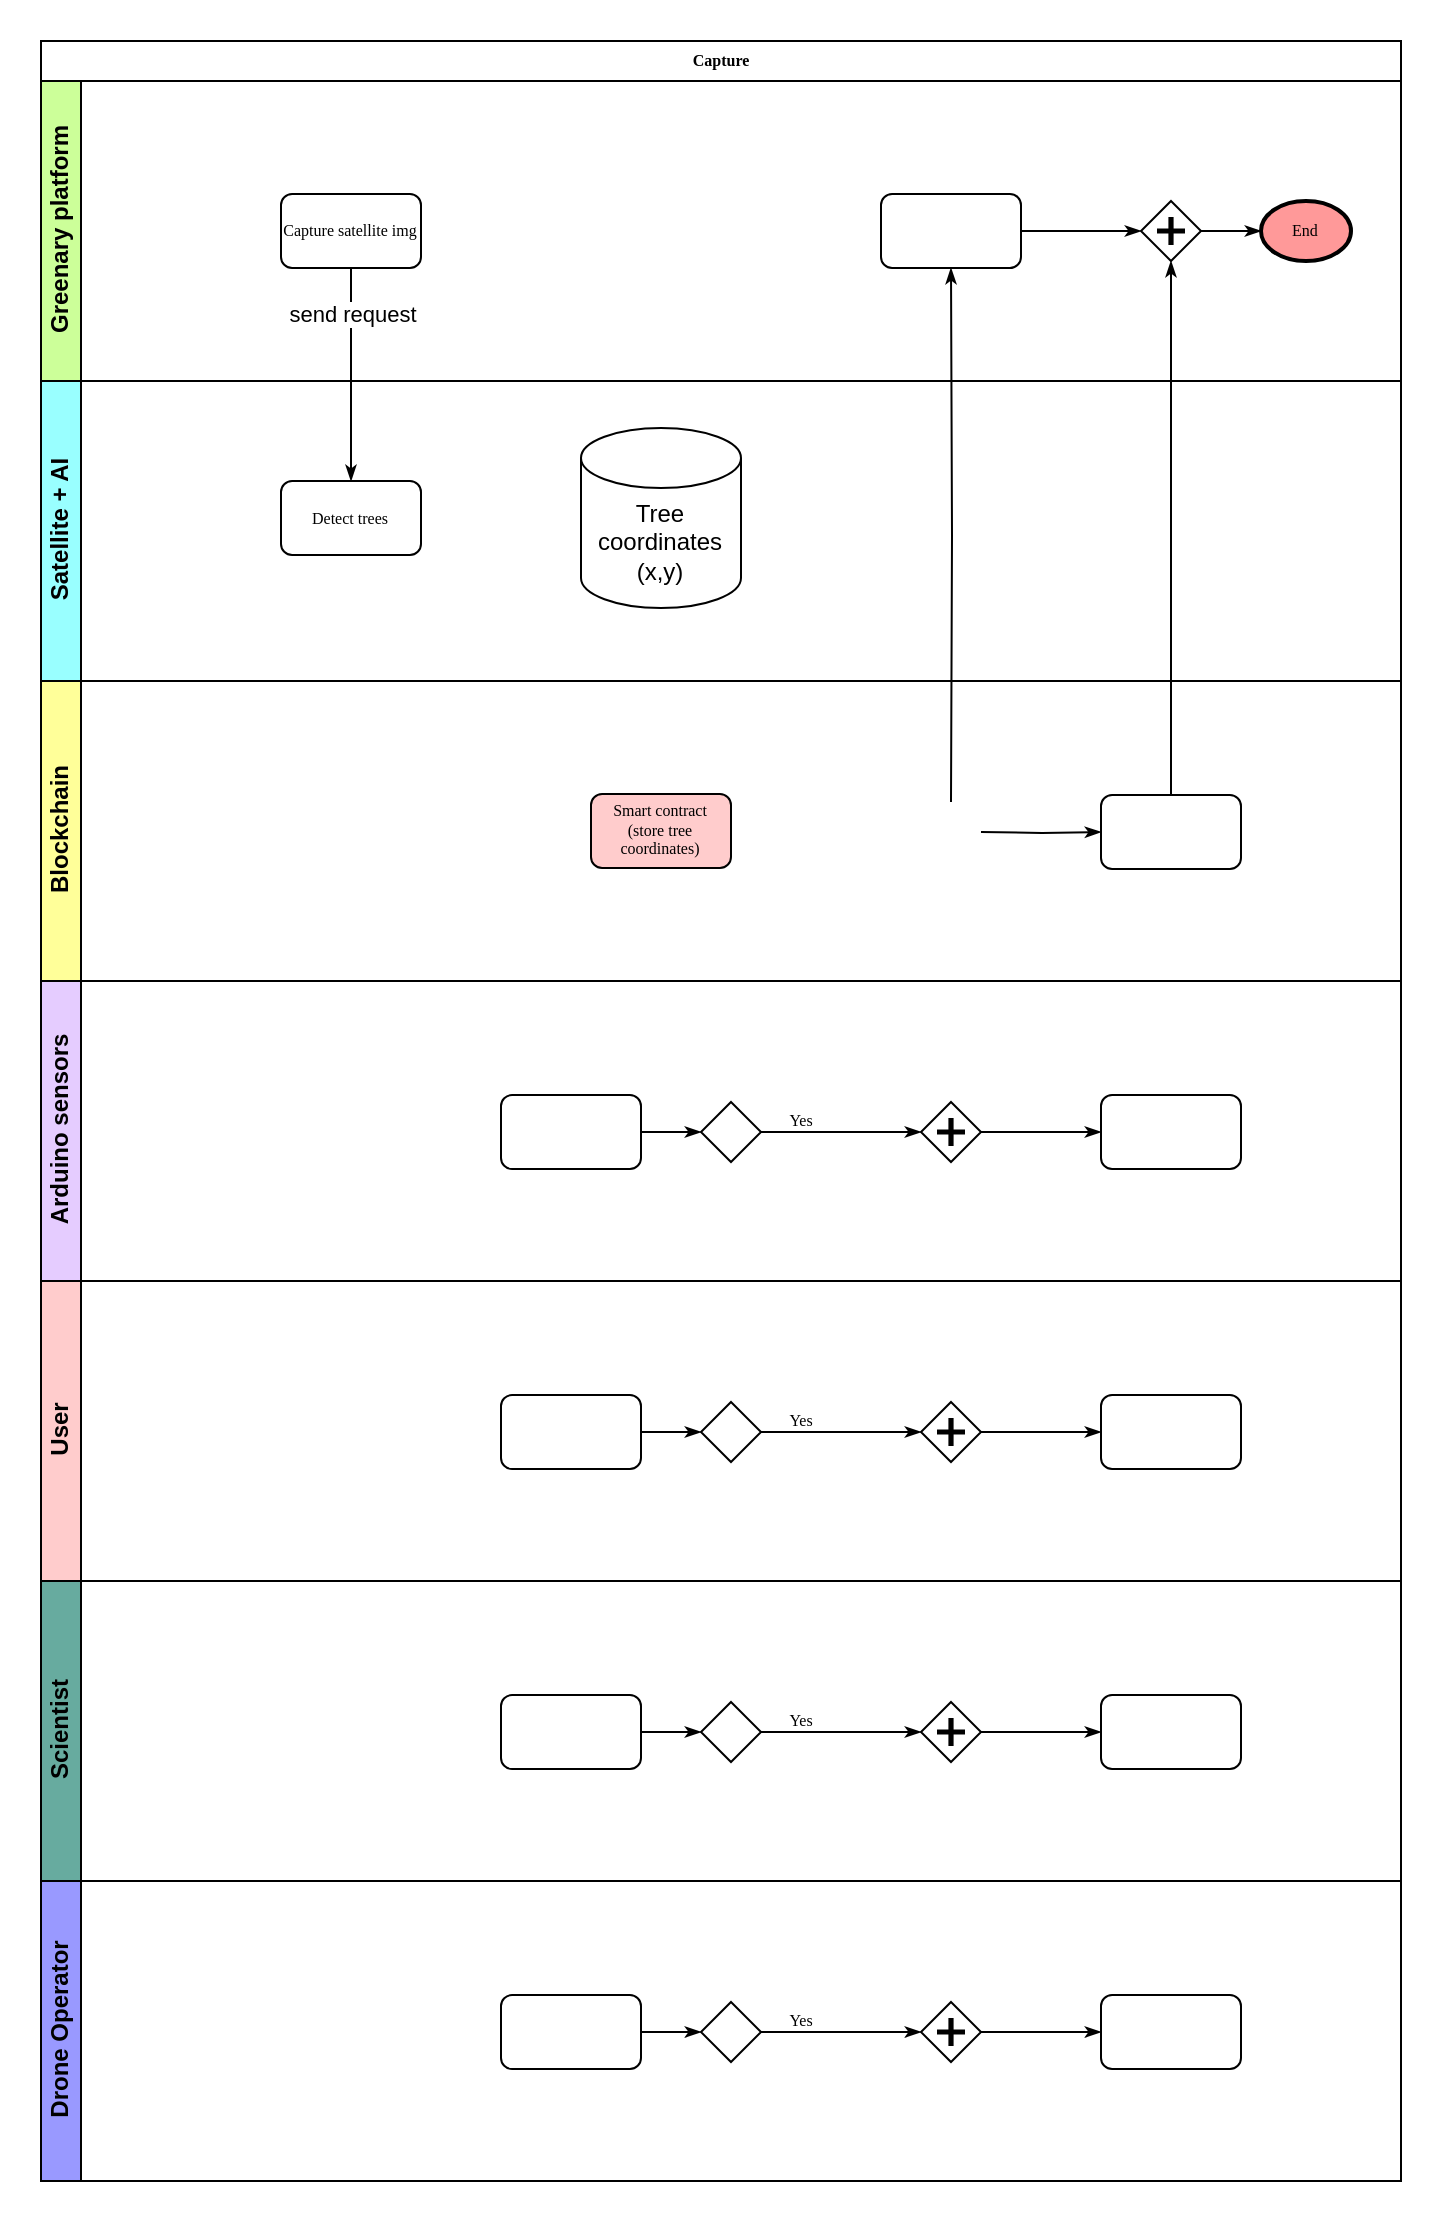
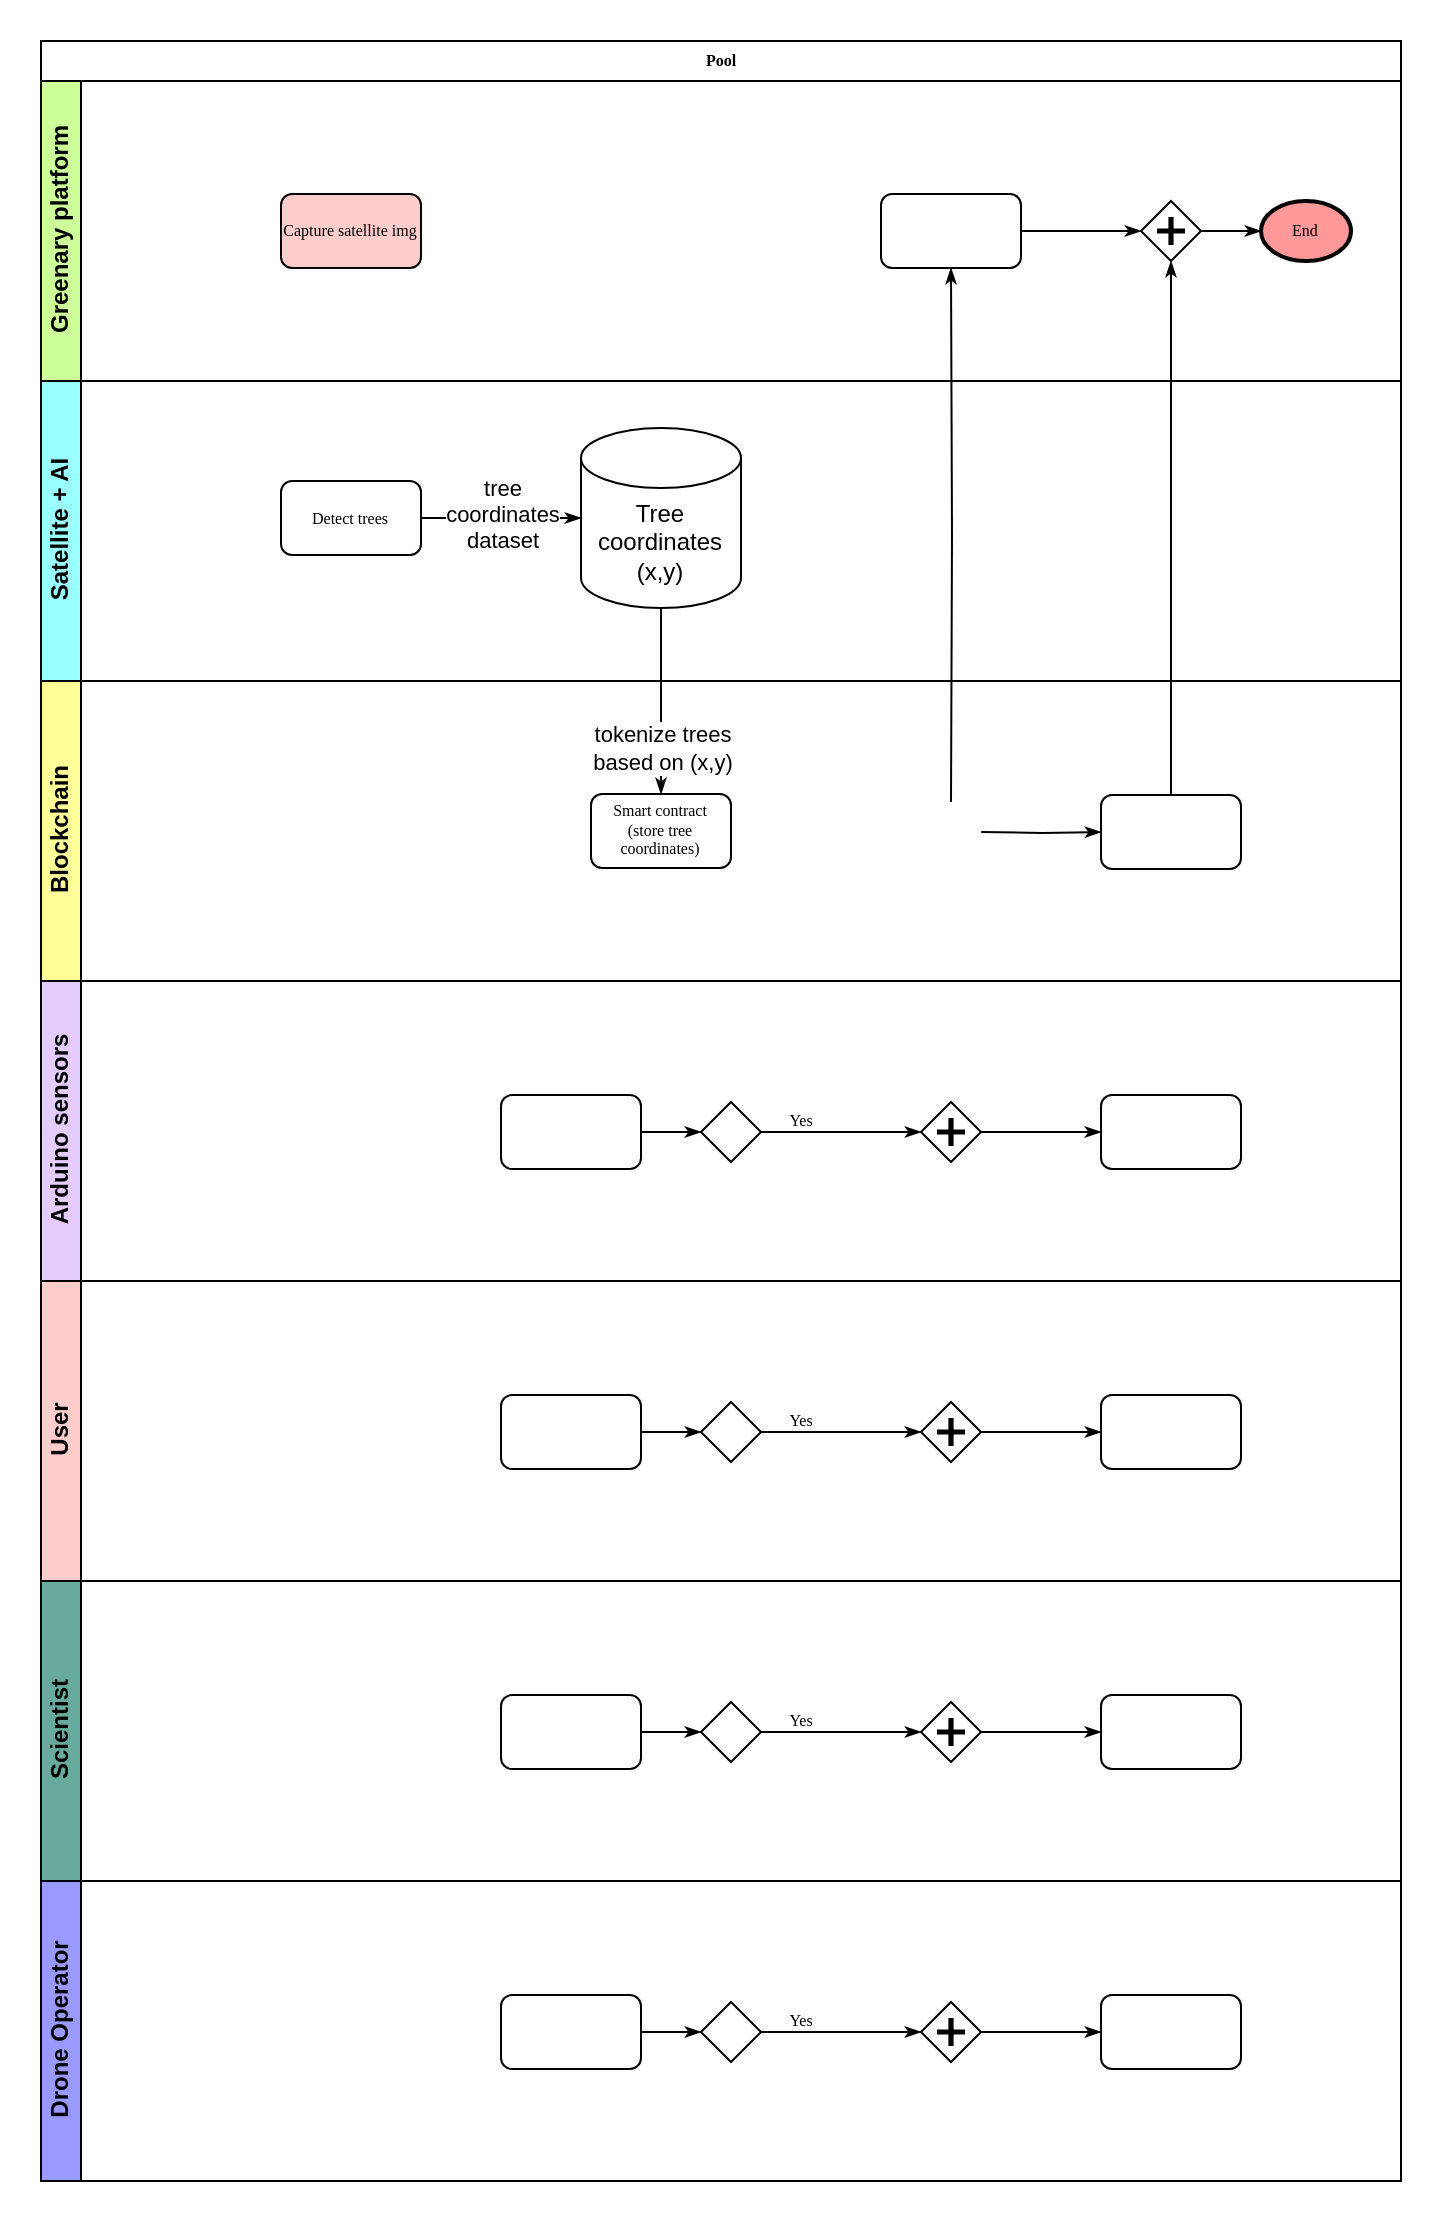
(722, 61) -> (722, 61)
(351, 231) -> (351, 231)
(351, 322) -> none
none -> (495, 518)
none -> (661, 642)
(661, 831) -> (661, 831)
